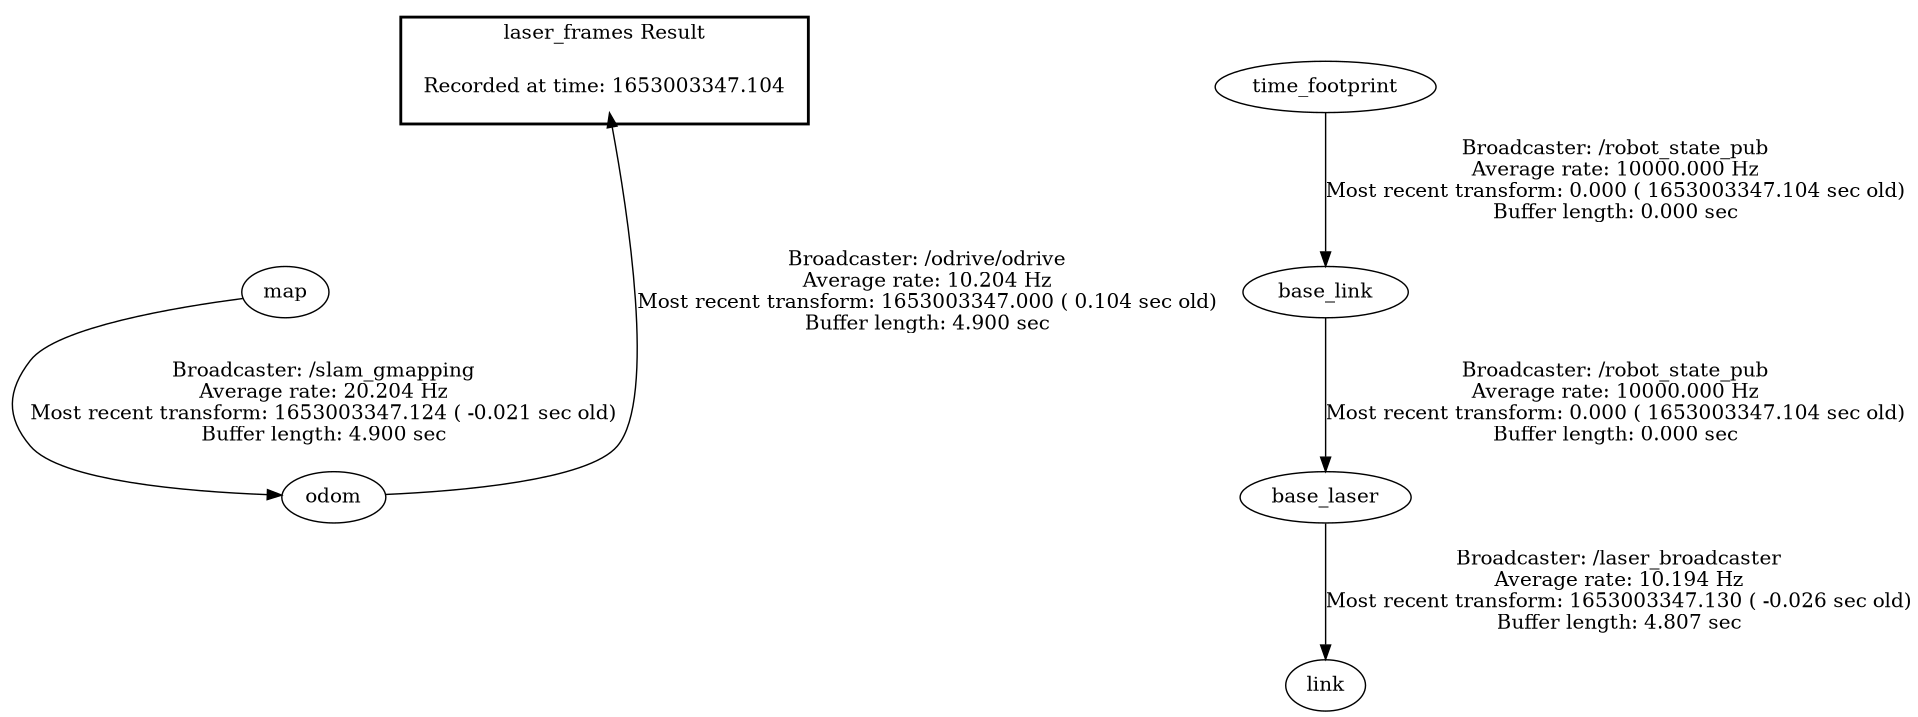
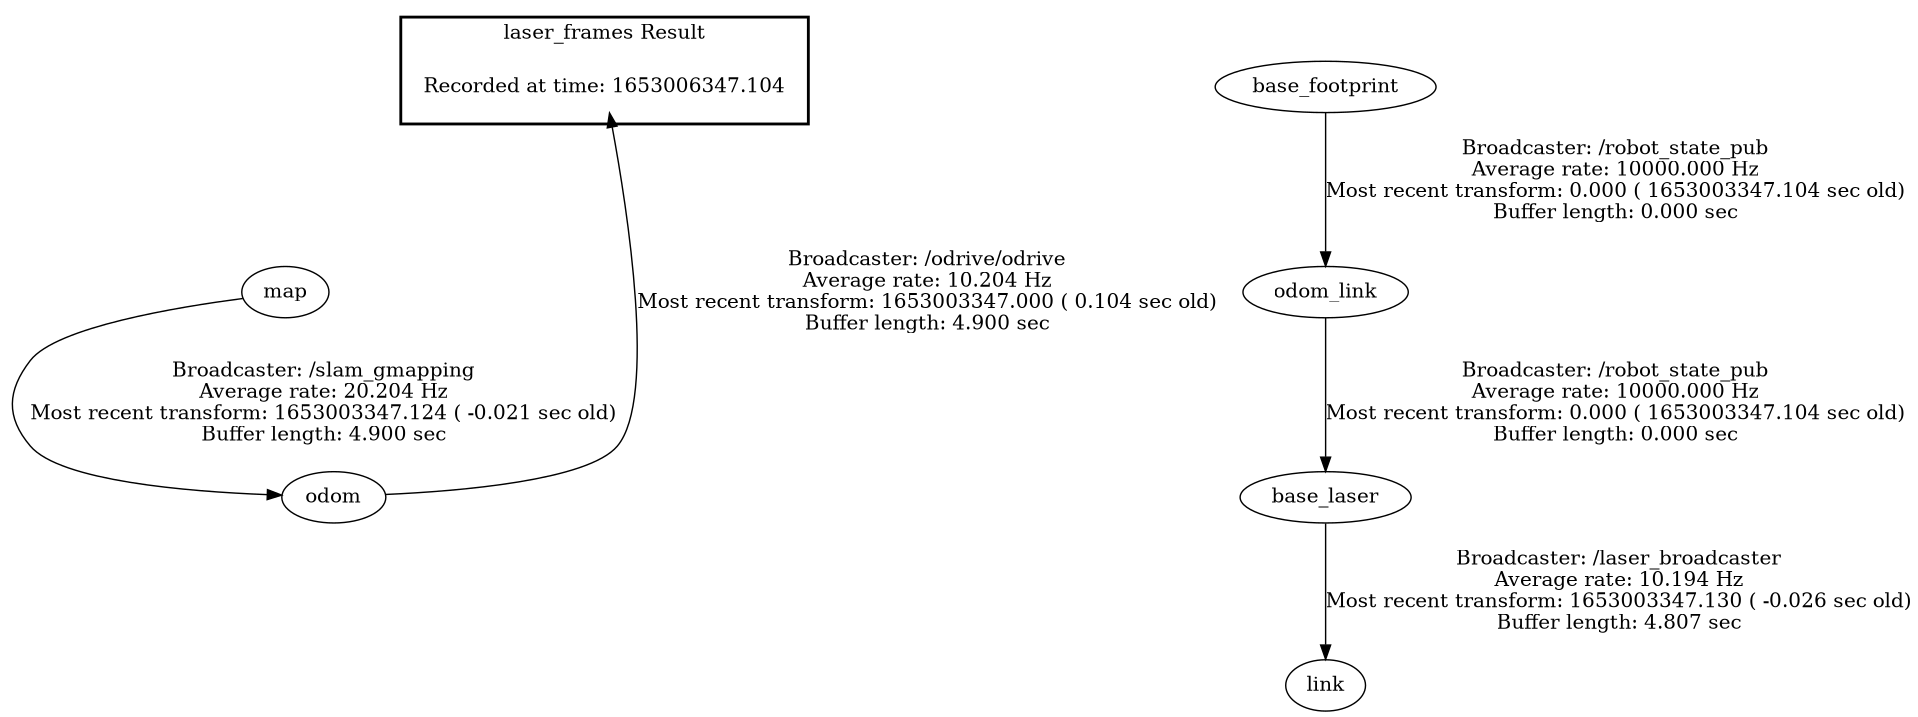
(605, 87) -> (605, 87)
(1326, 87) -> (1326, 87)
(1326, 292) -> (1326, 292)
